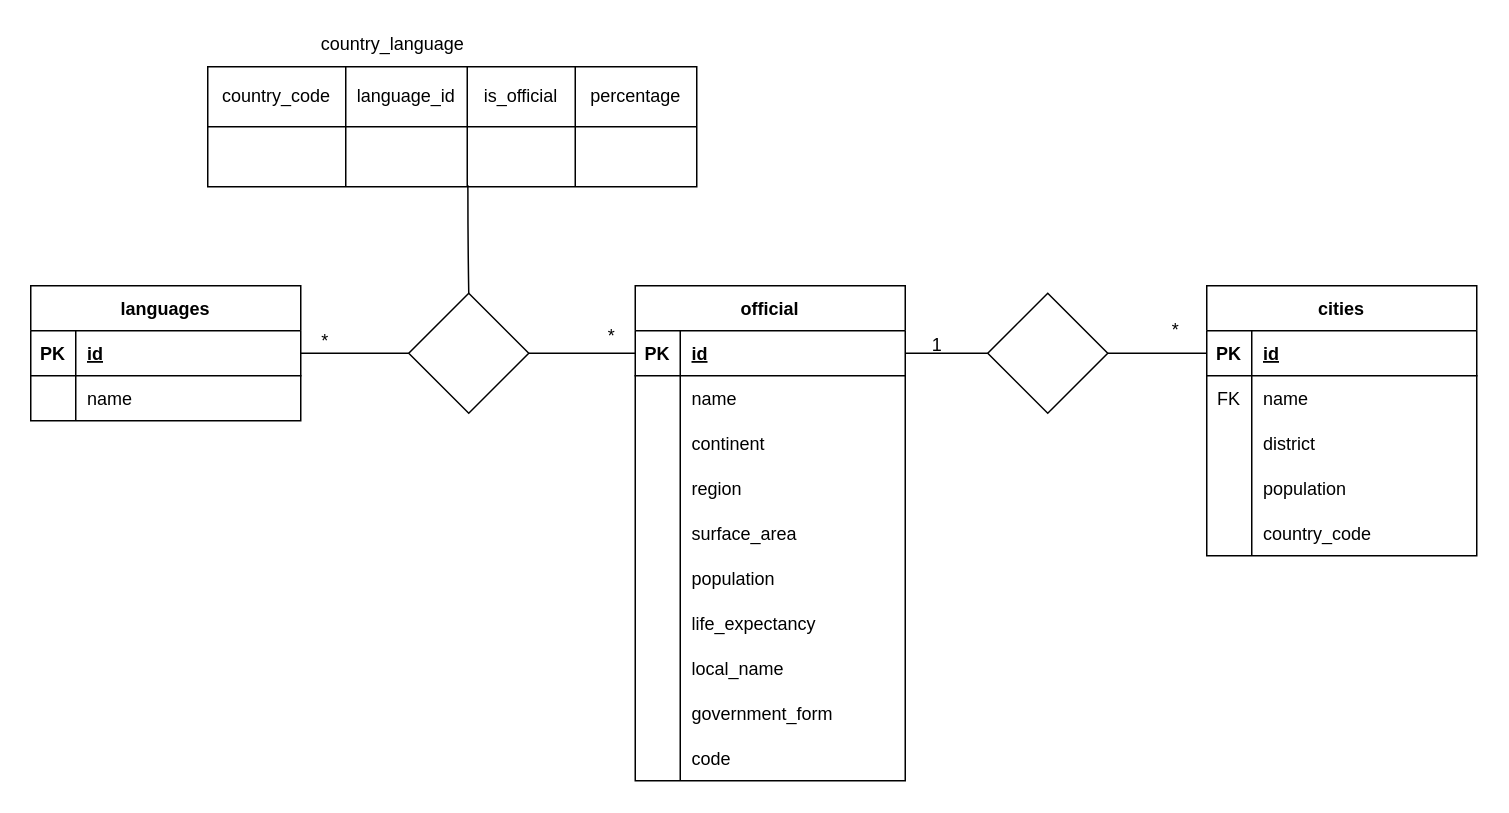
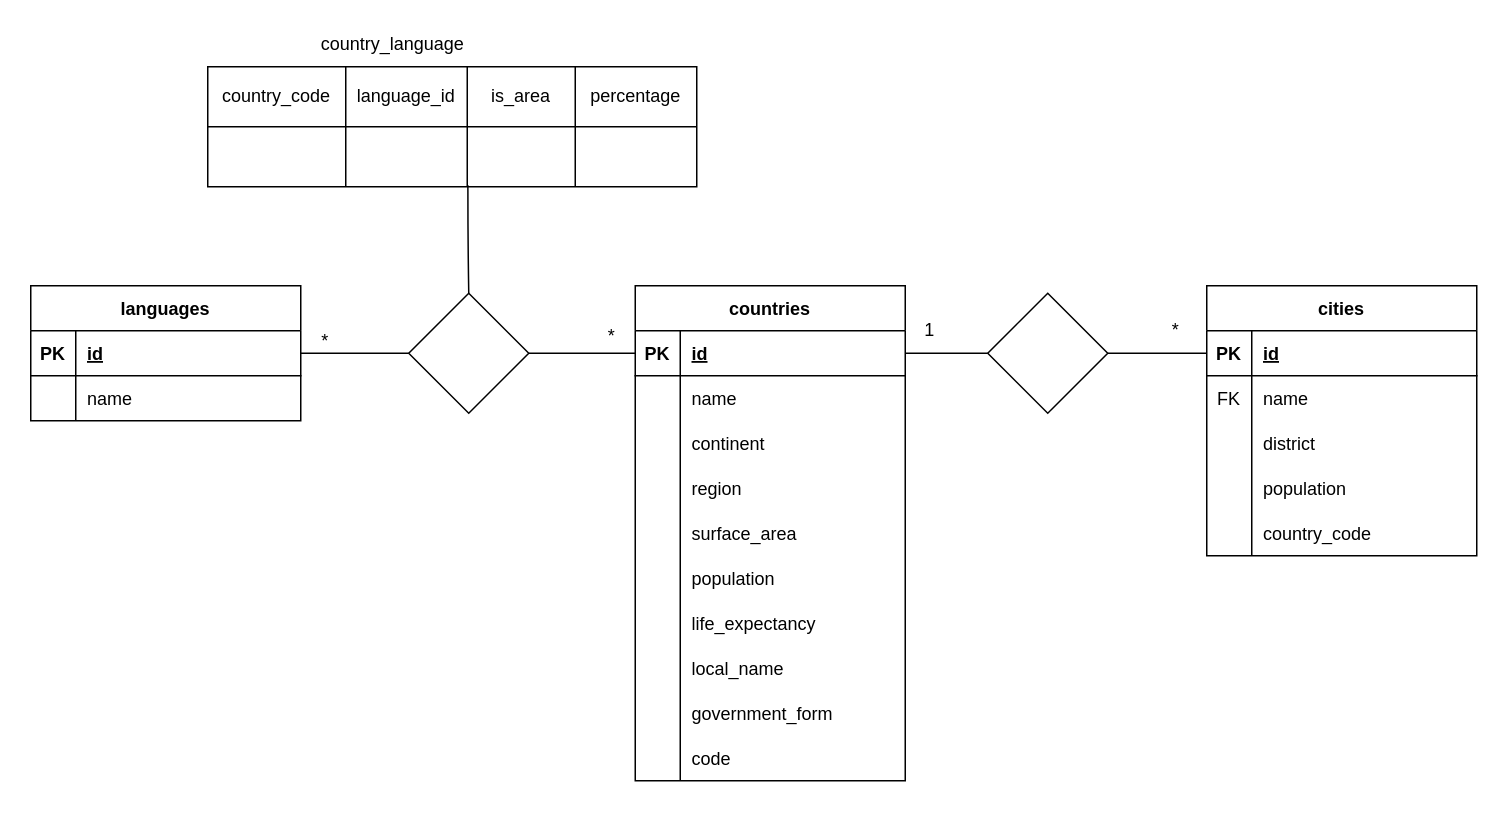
(521, 97) -> (521, 97)
(770, 309) -> (770, 309)
(936, 346) -> (929, 331)
